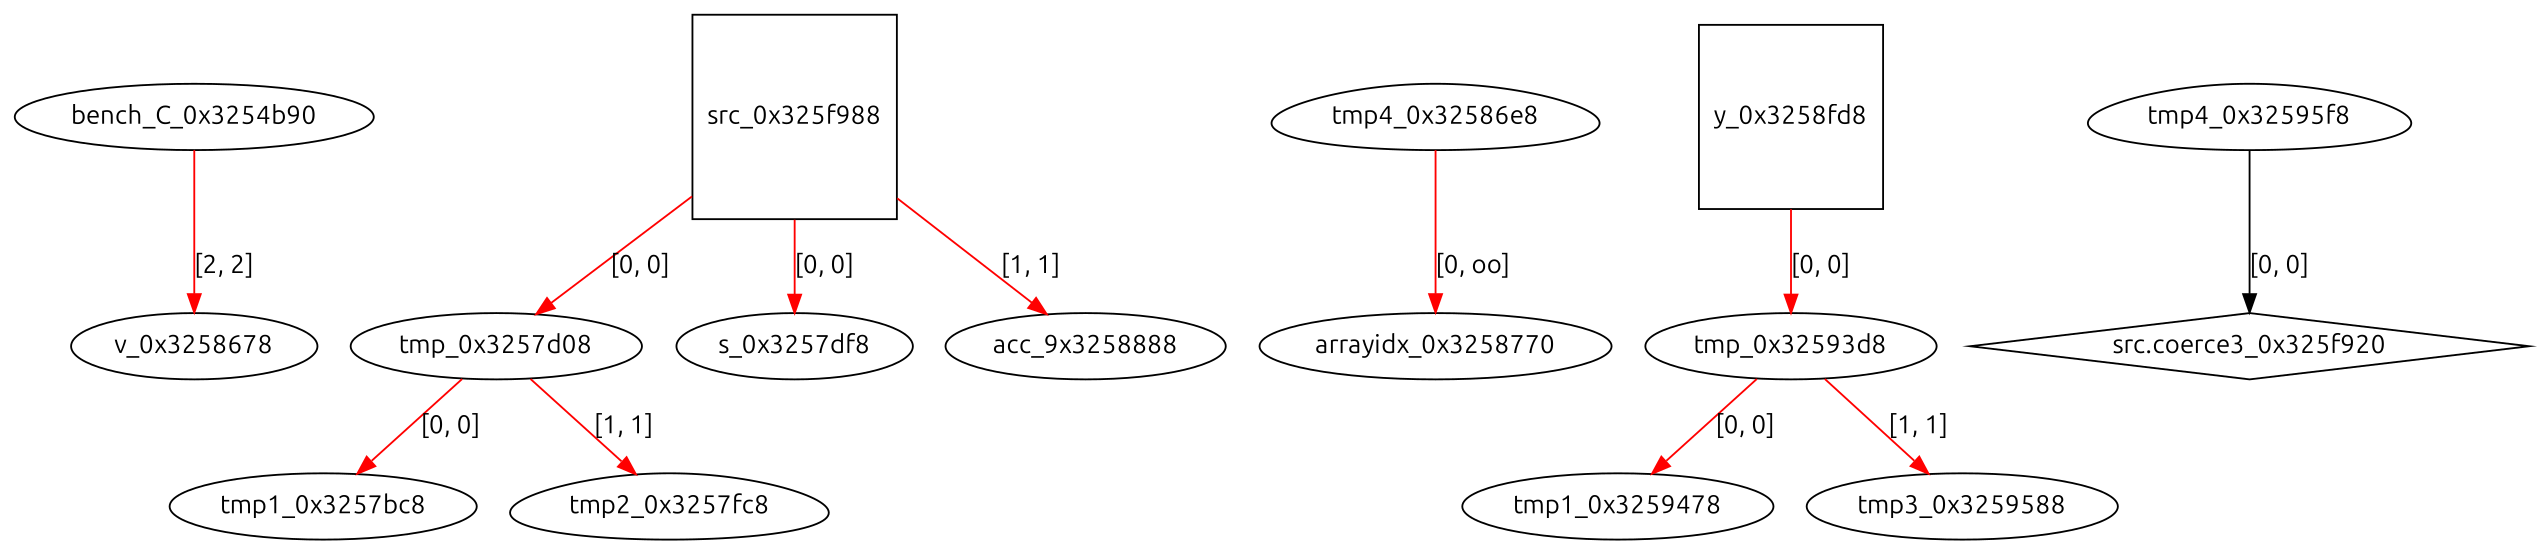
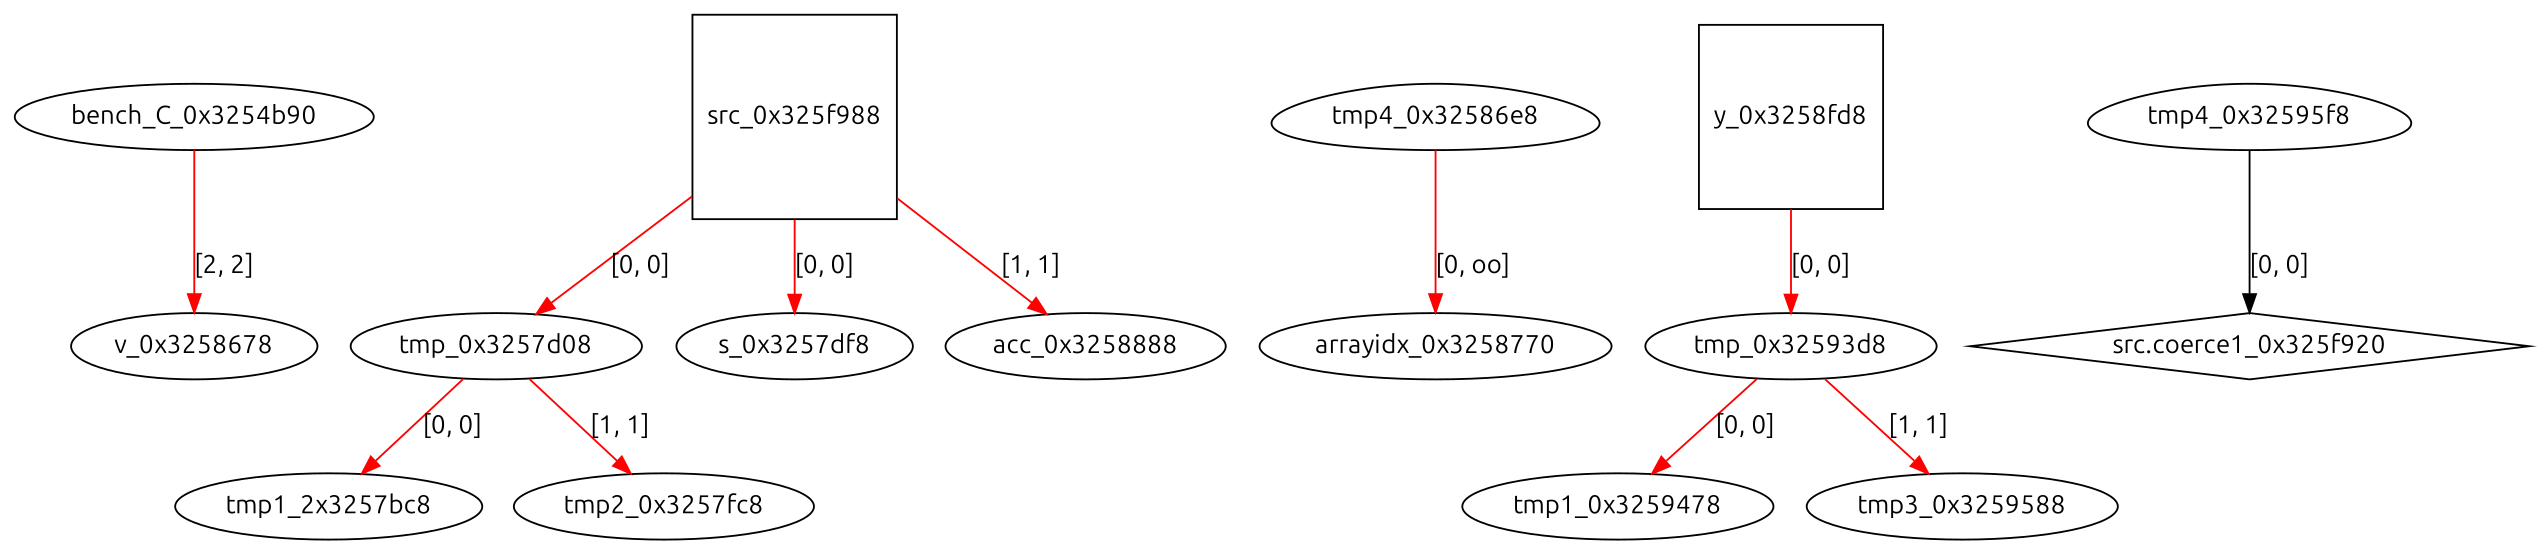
(1086, 346) -> (1086, 346)
(2250, 346) -> (2250, 346)
(323, 506) -> (329, 506)
(669, 506) -> (664, 506)
